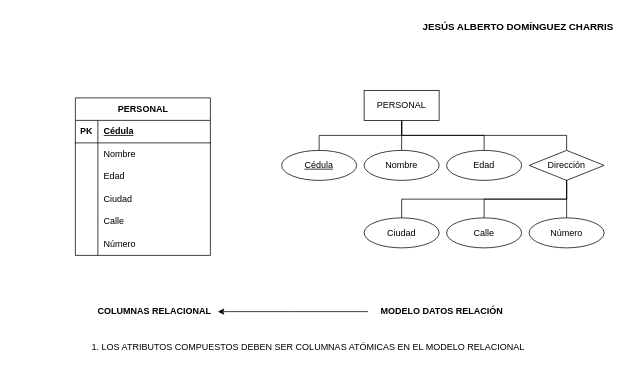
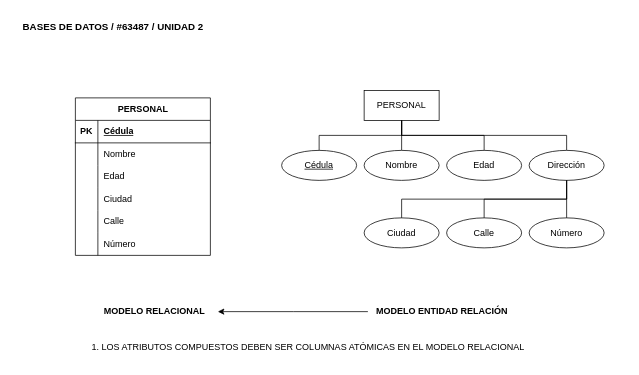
none -> (113, 27)
(518, 27) -> none
(567, 165) -> (567, 165)
(155, 312) -> (155, 312)
(443, 312) -> (443, 312)
